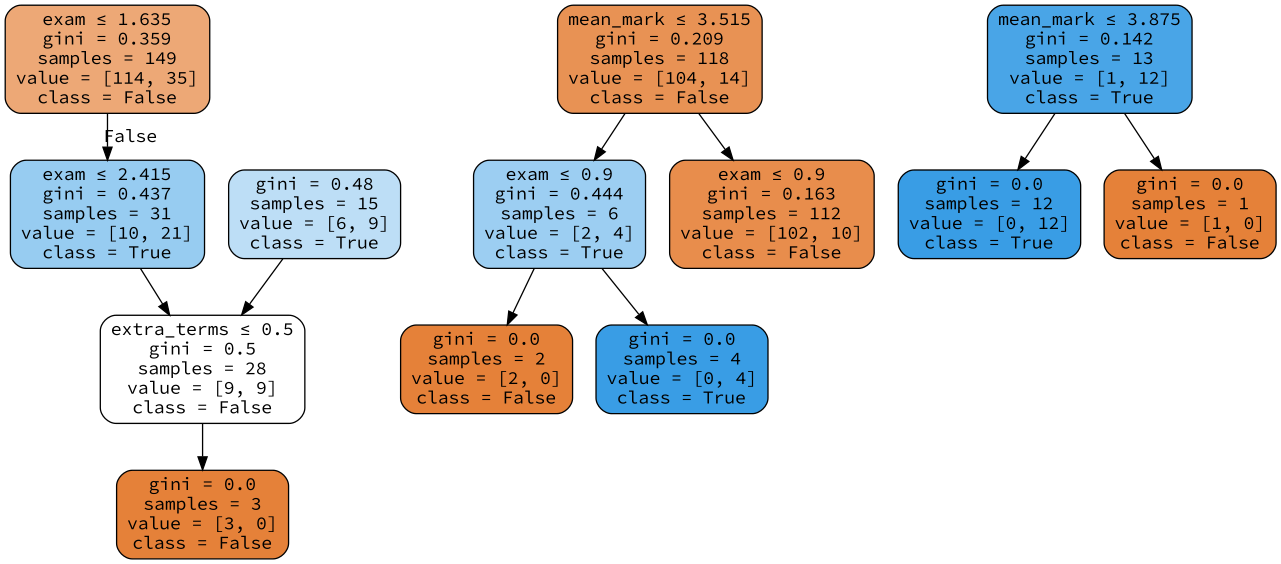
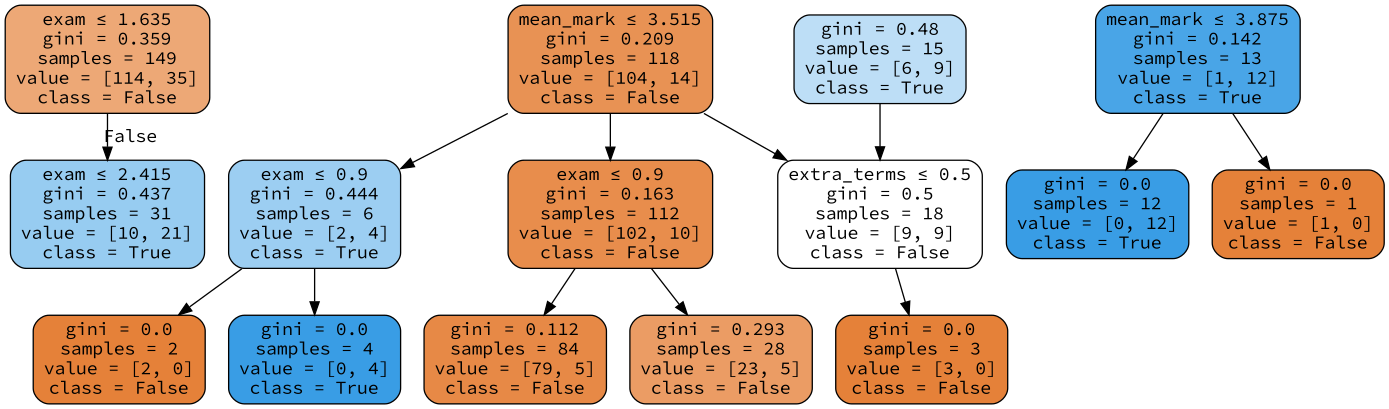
(152, 286) -> (740, 134)
none -> (515, 360)
none -> (721, 360)
(203, 369) -> (880, 214)
